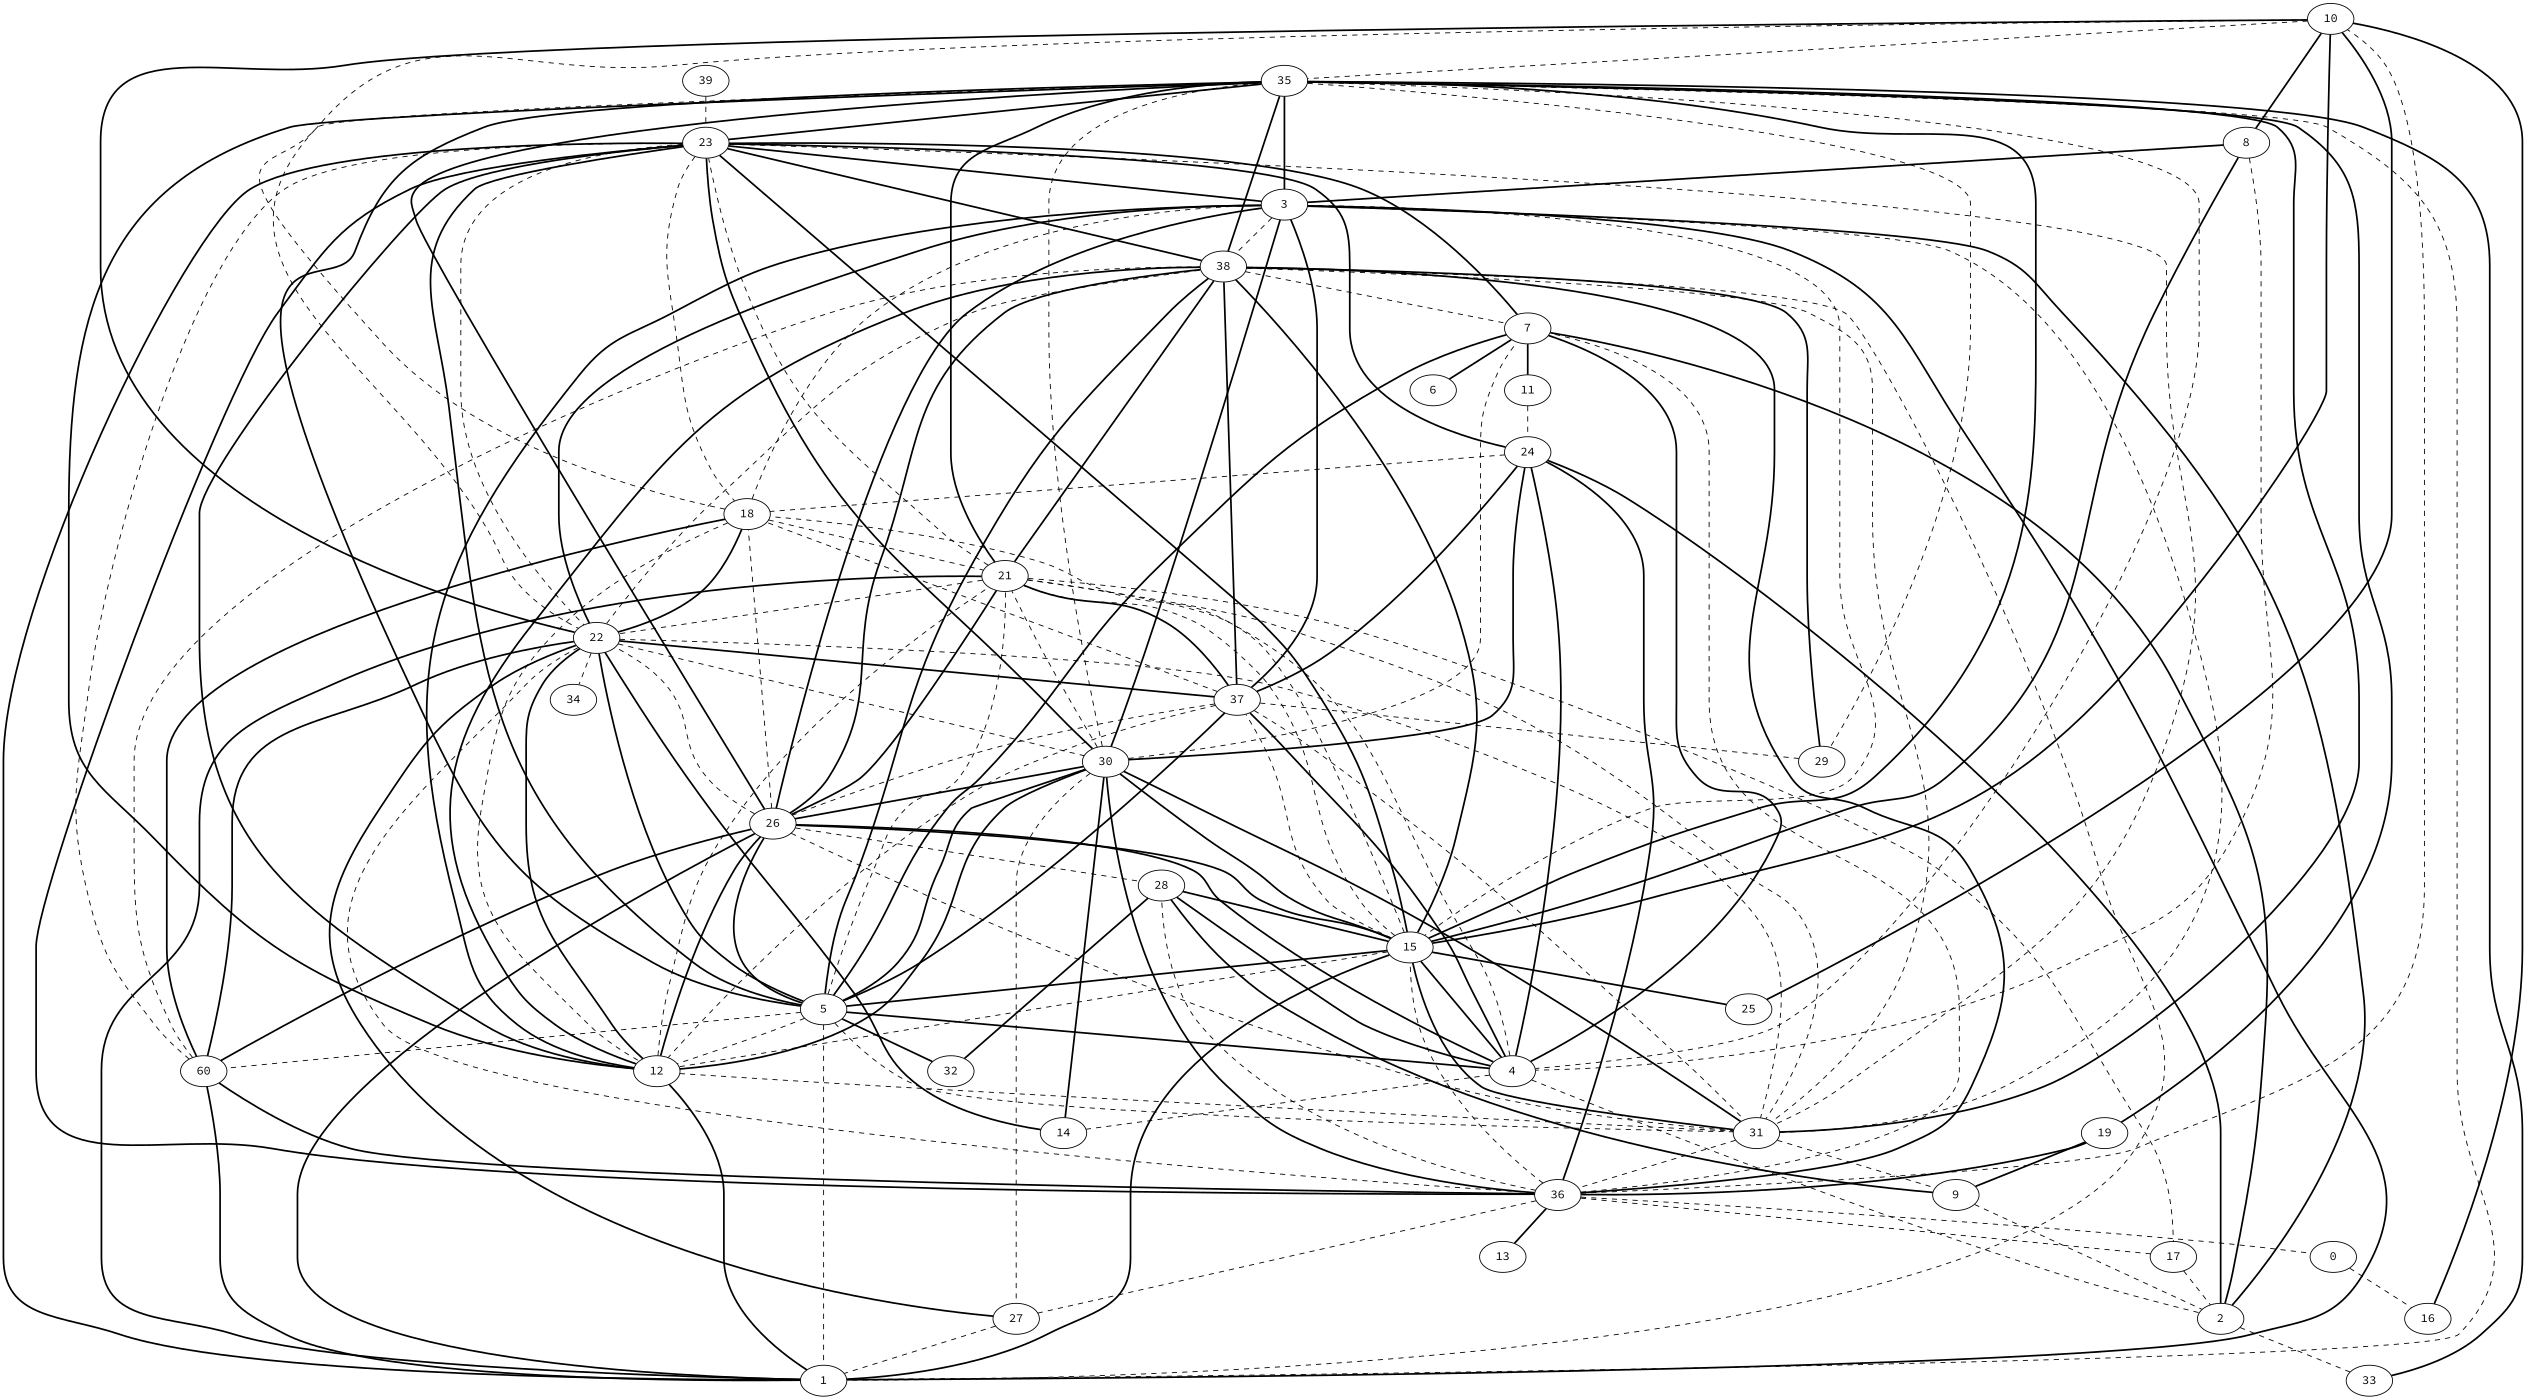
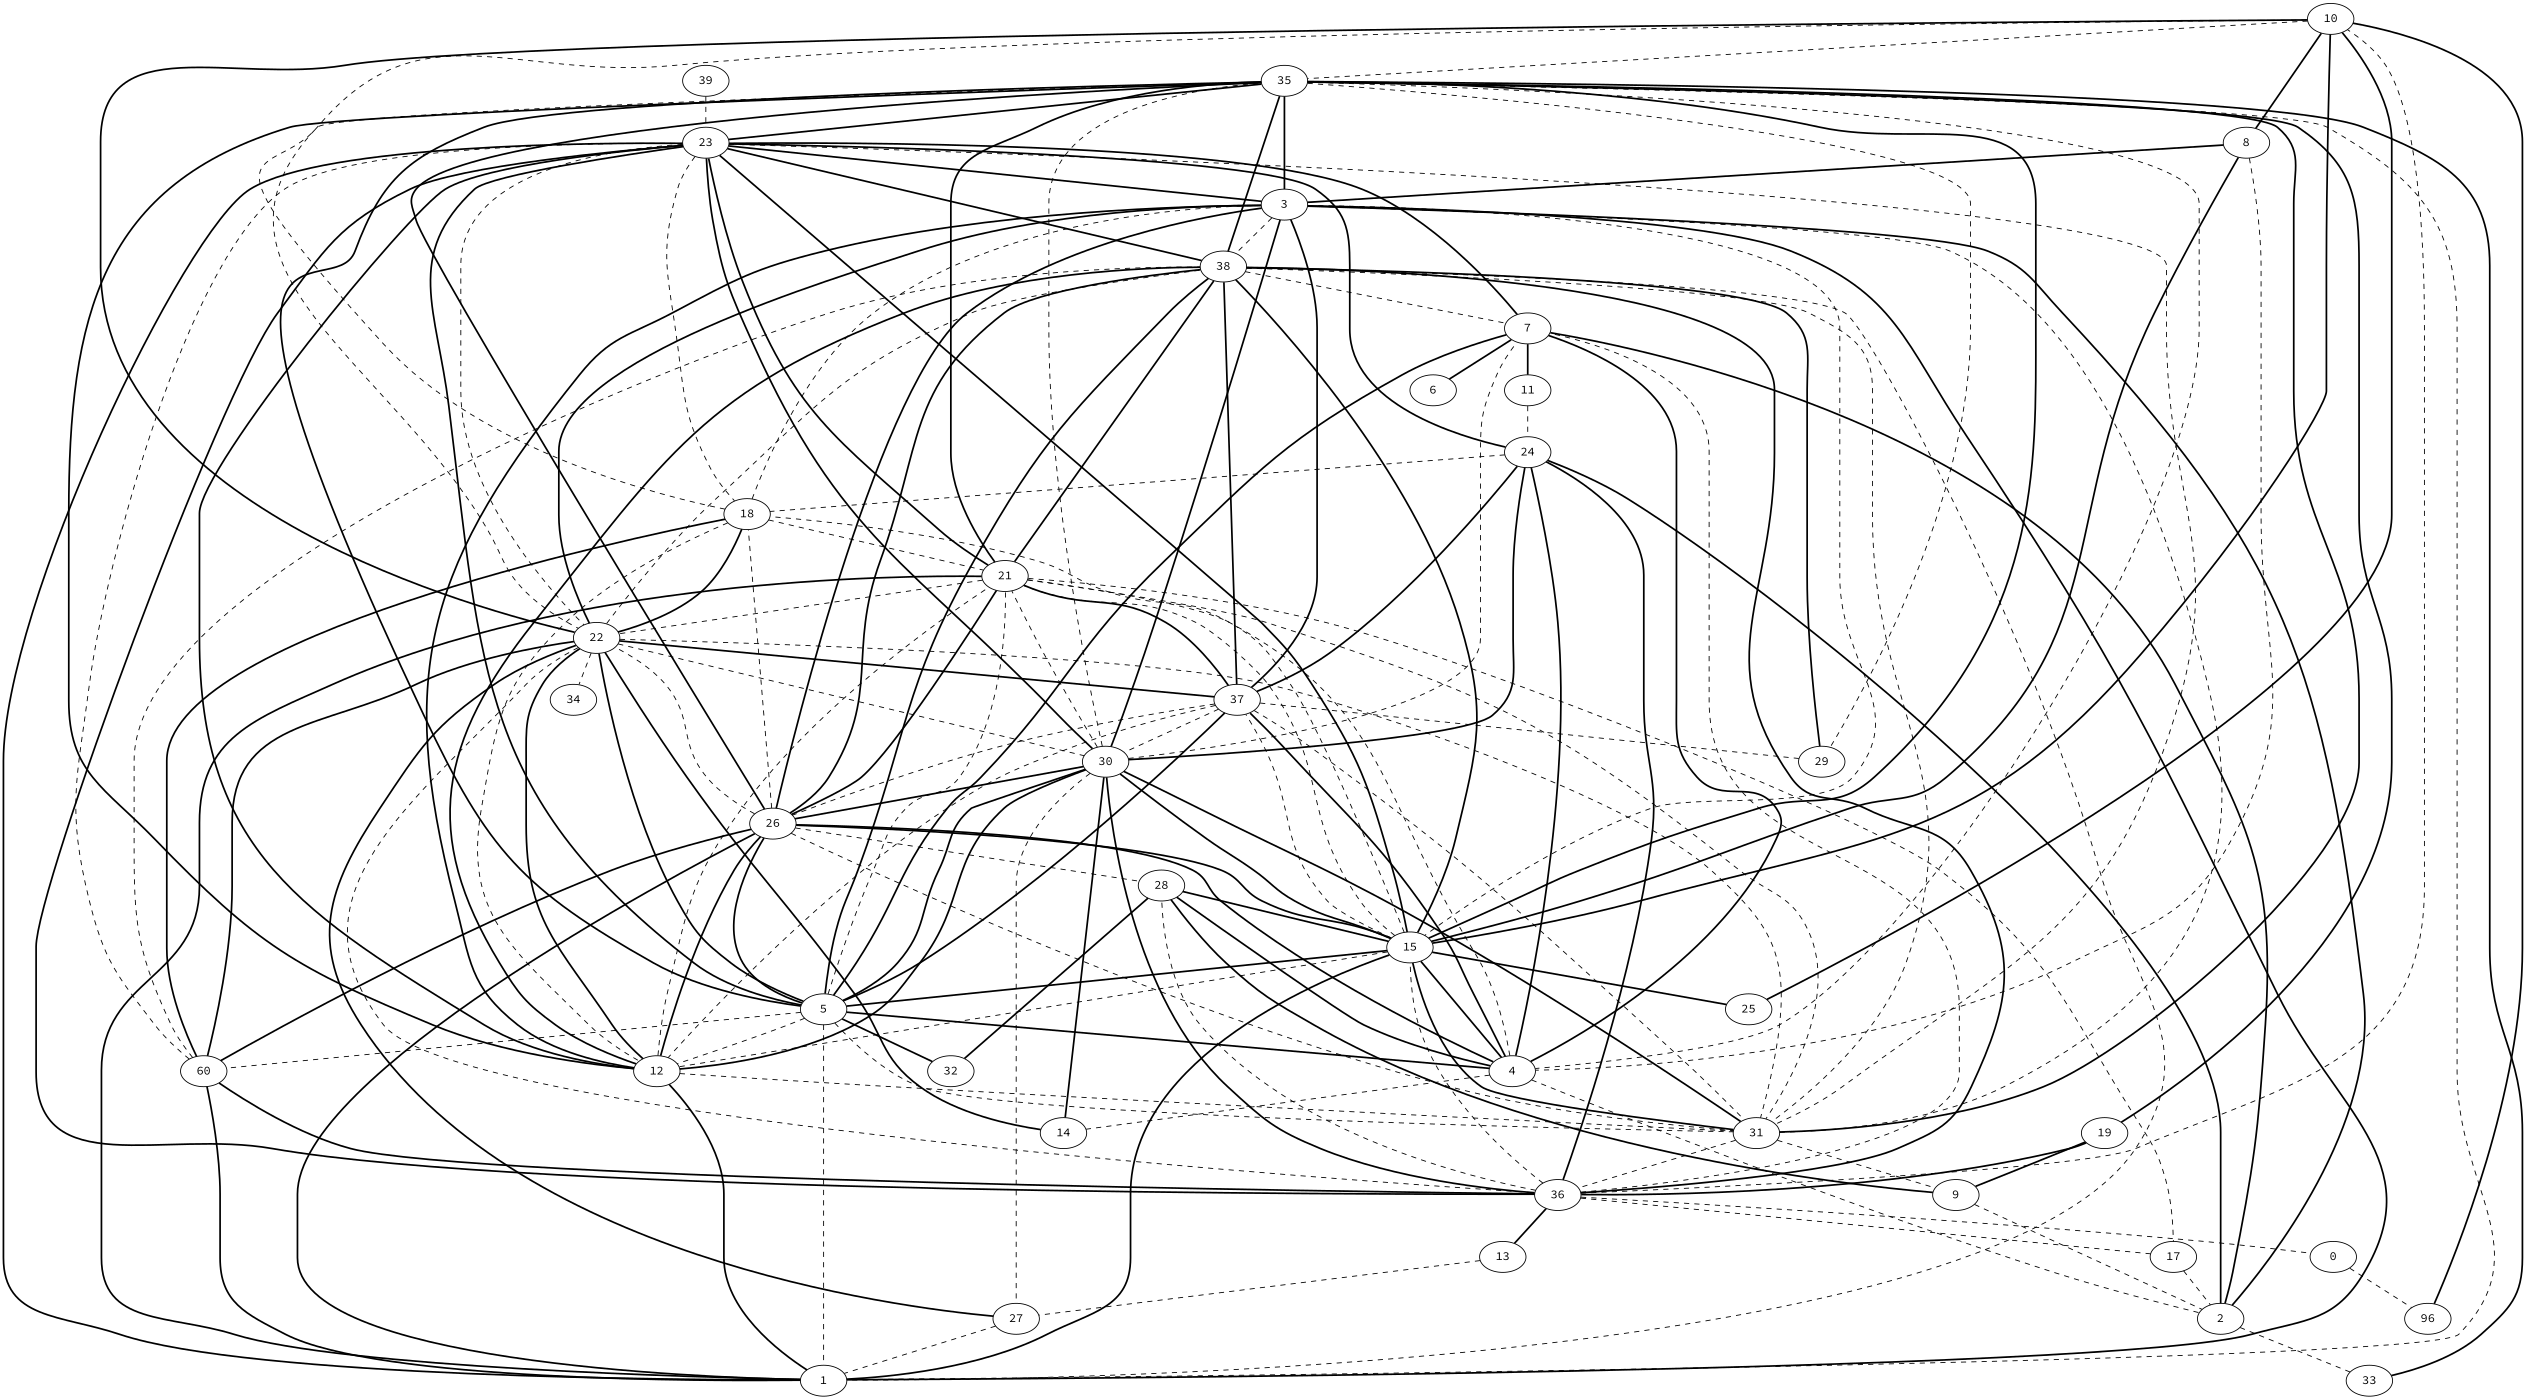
(808, 404) -> (808, 404)
(992, 607) -> (1172, 731)
(1287, 1257) -> (1259, 1288)
(2428, 1319) -> (2428, 1319)
